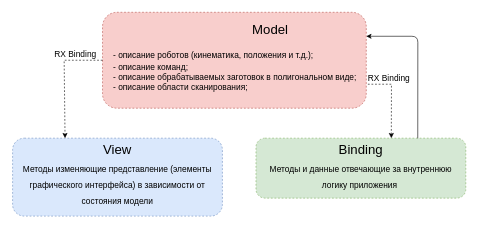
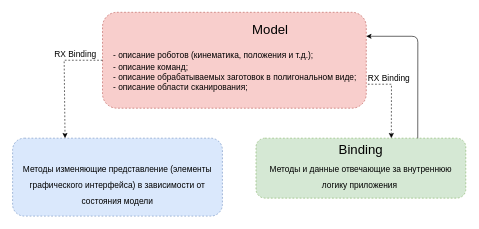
(117, 150) -> none
